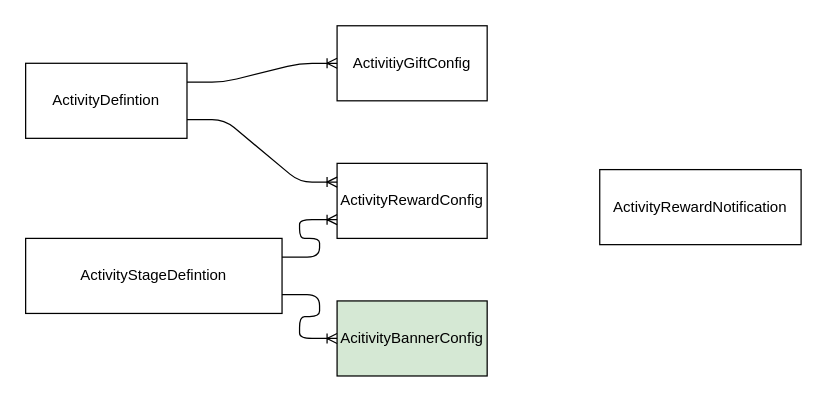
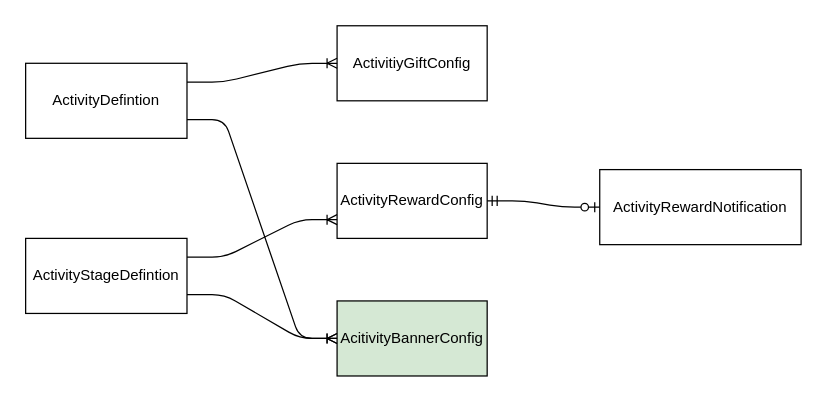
(273, 160) -> (260, 223)
none -> (543, 204)
(154, 276) -> (106, 276)
